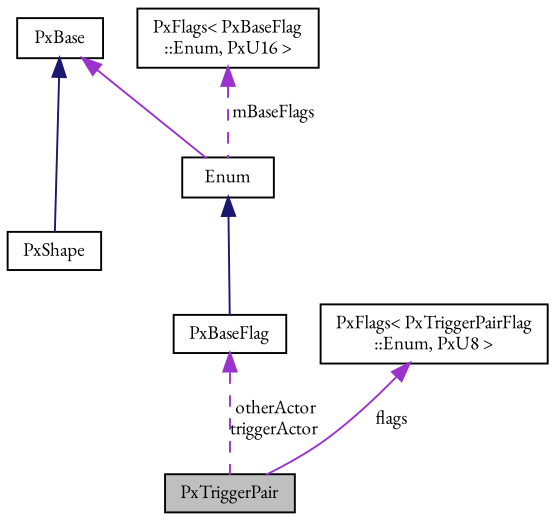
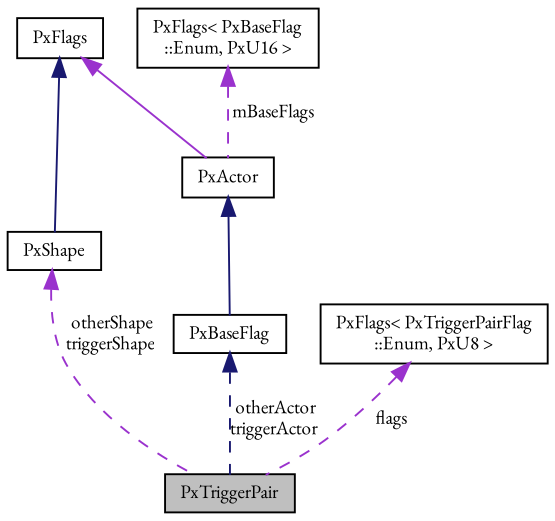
(60, 38) -> (60, 38)
(228, 177) -> (228, 177)
none -> (94, 402)
(230, 424) -> (230, 424)
(336, 432) -> (336, 432)
